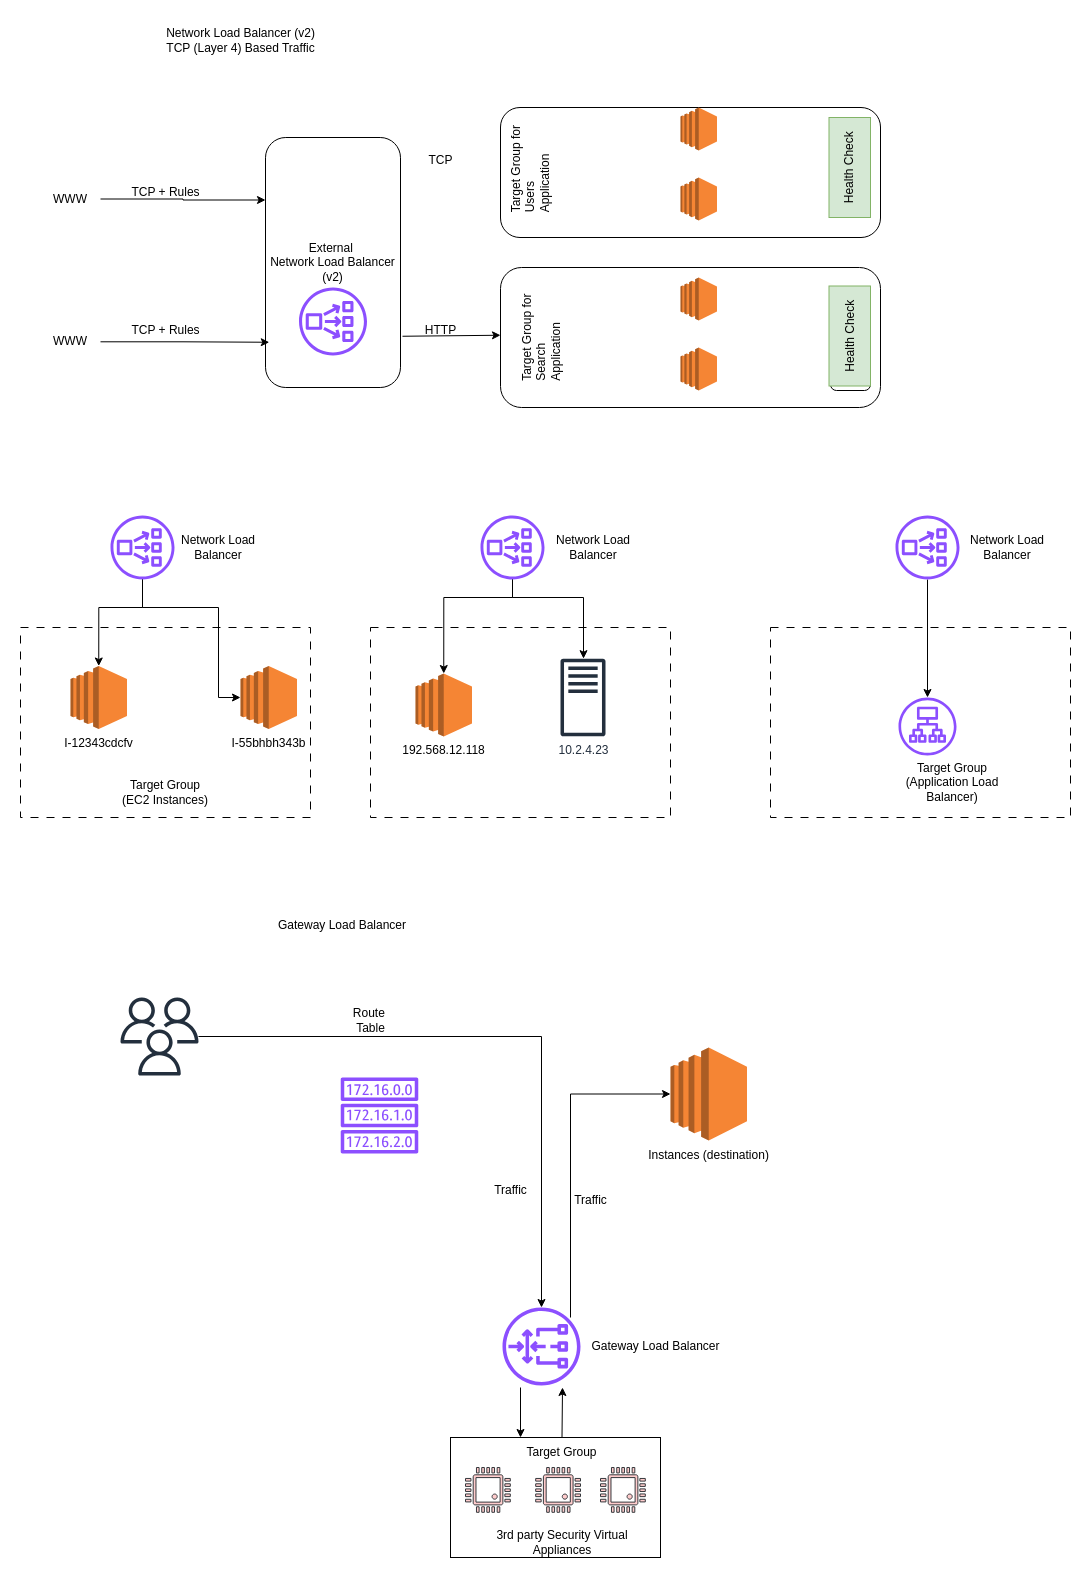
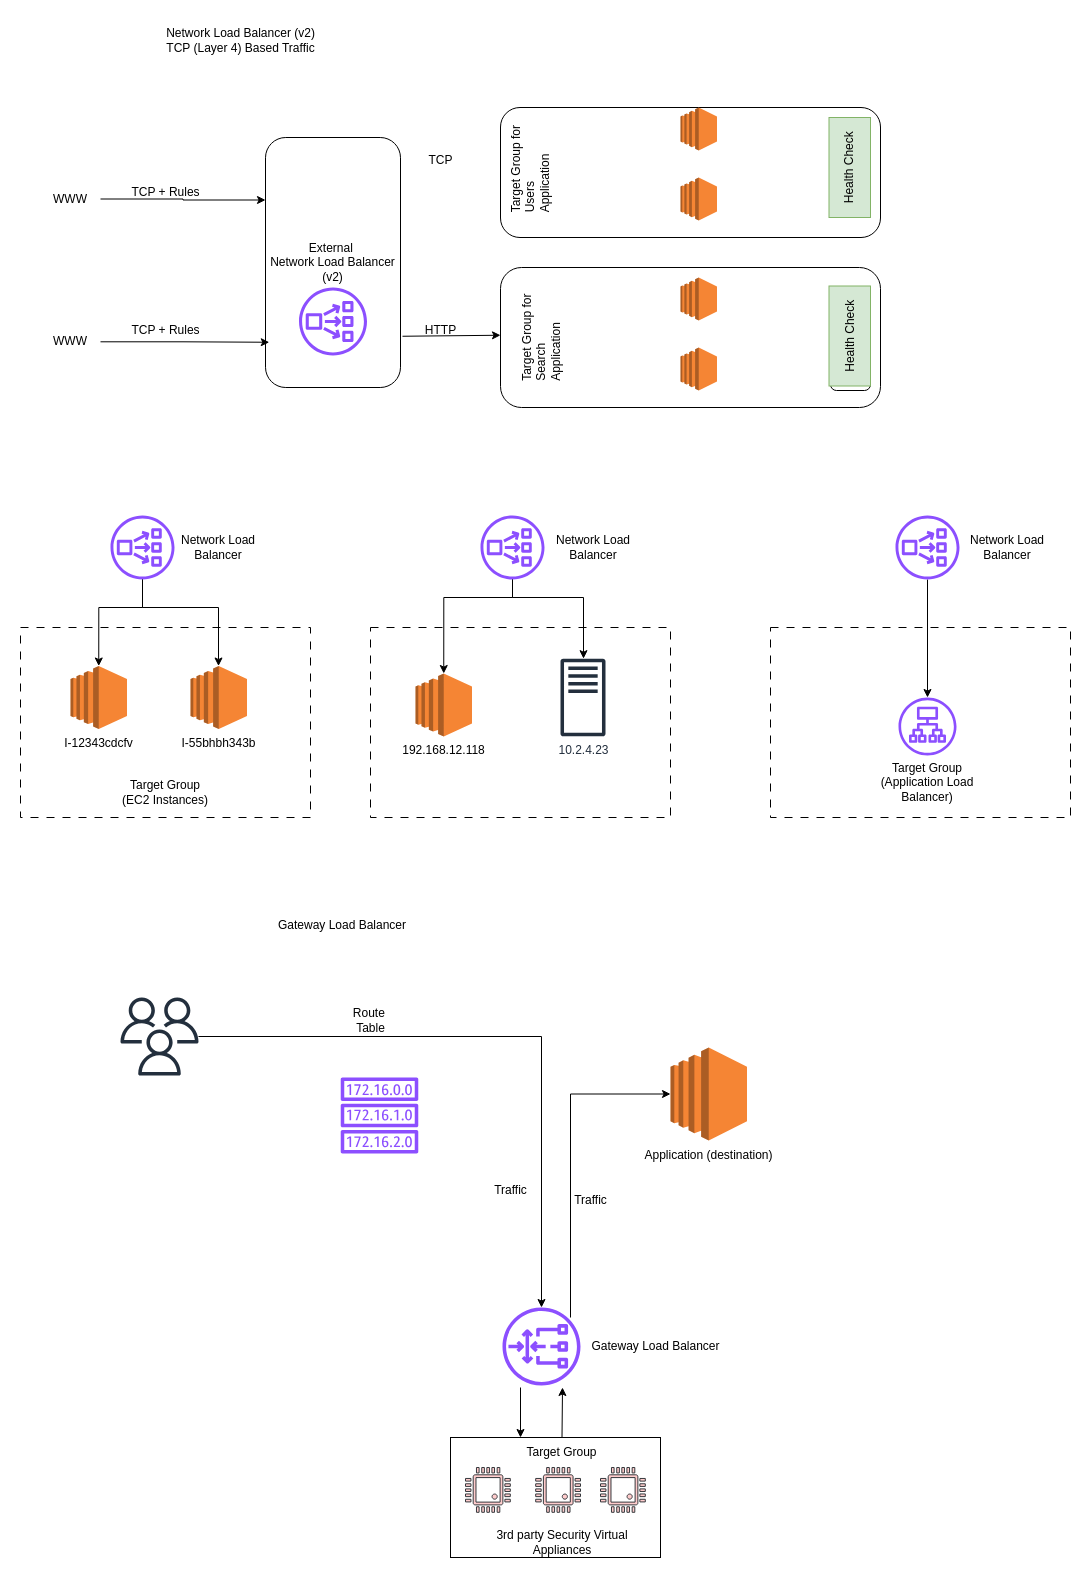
(269, 698) -> (219, 698)
(444, 751) -> (444, 751)
(953, 783) -> (928, 783)
(709, 1156) -> (709, 1156)
